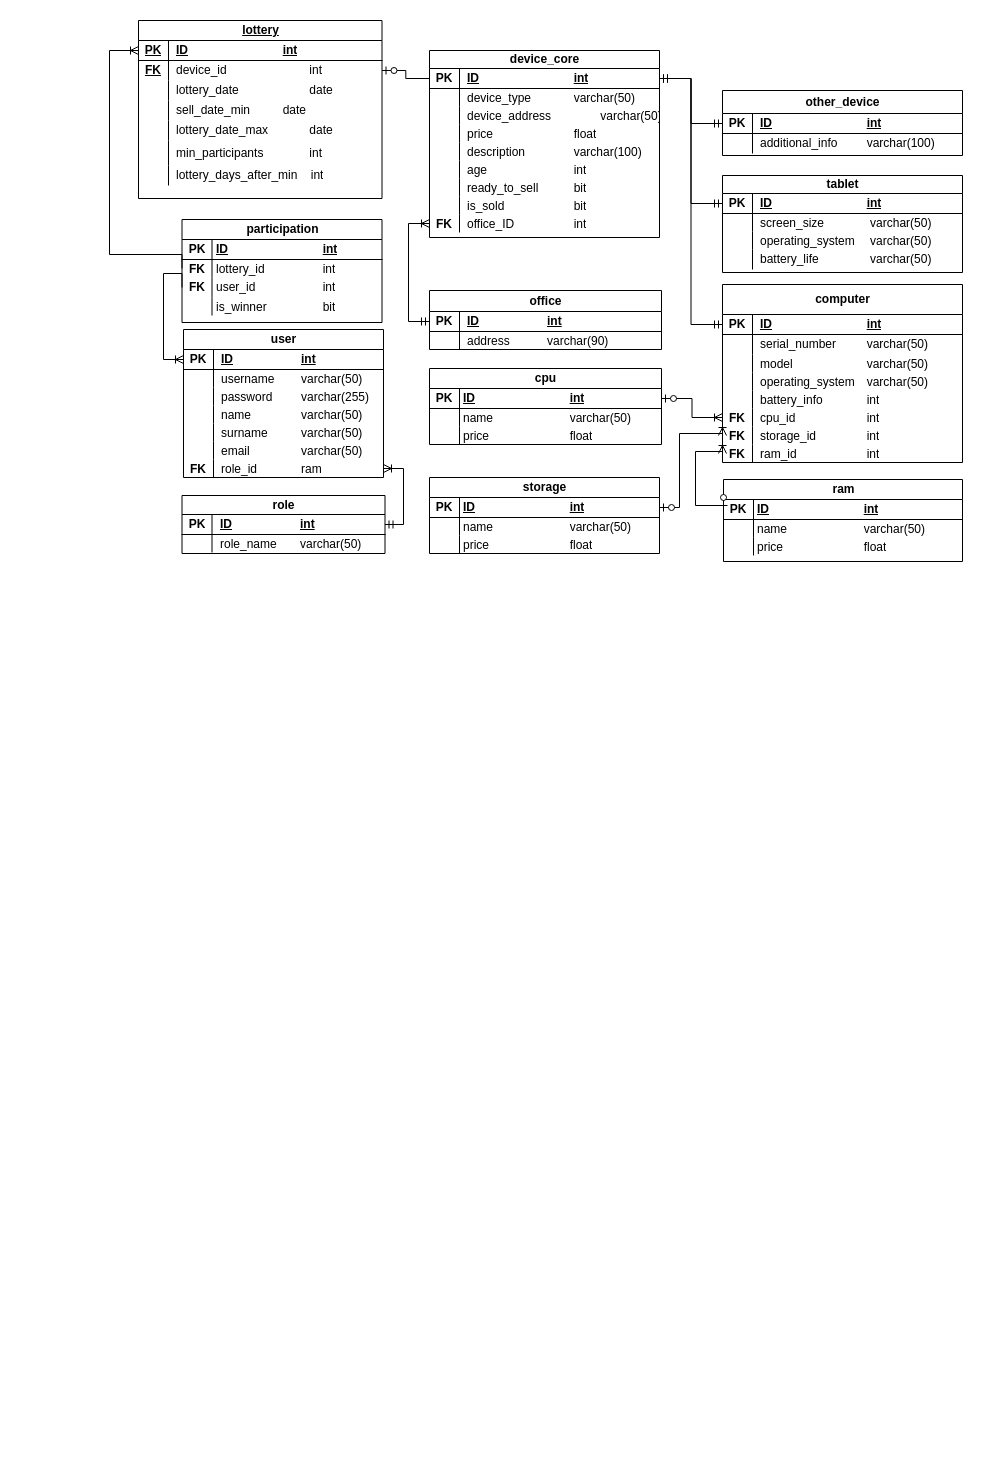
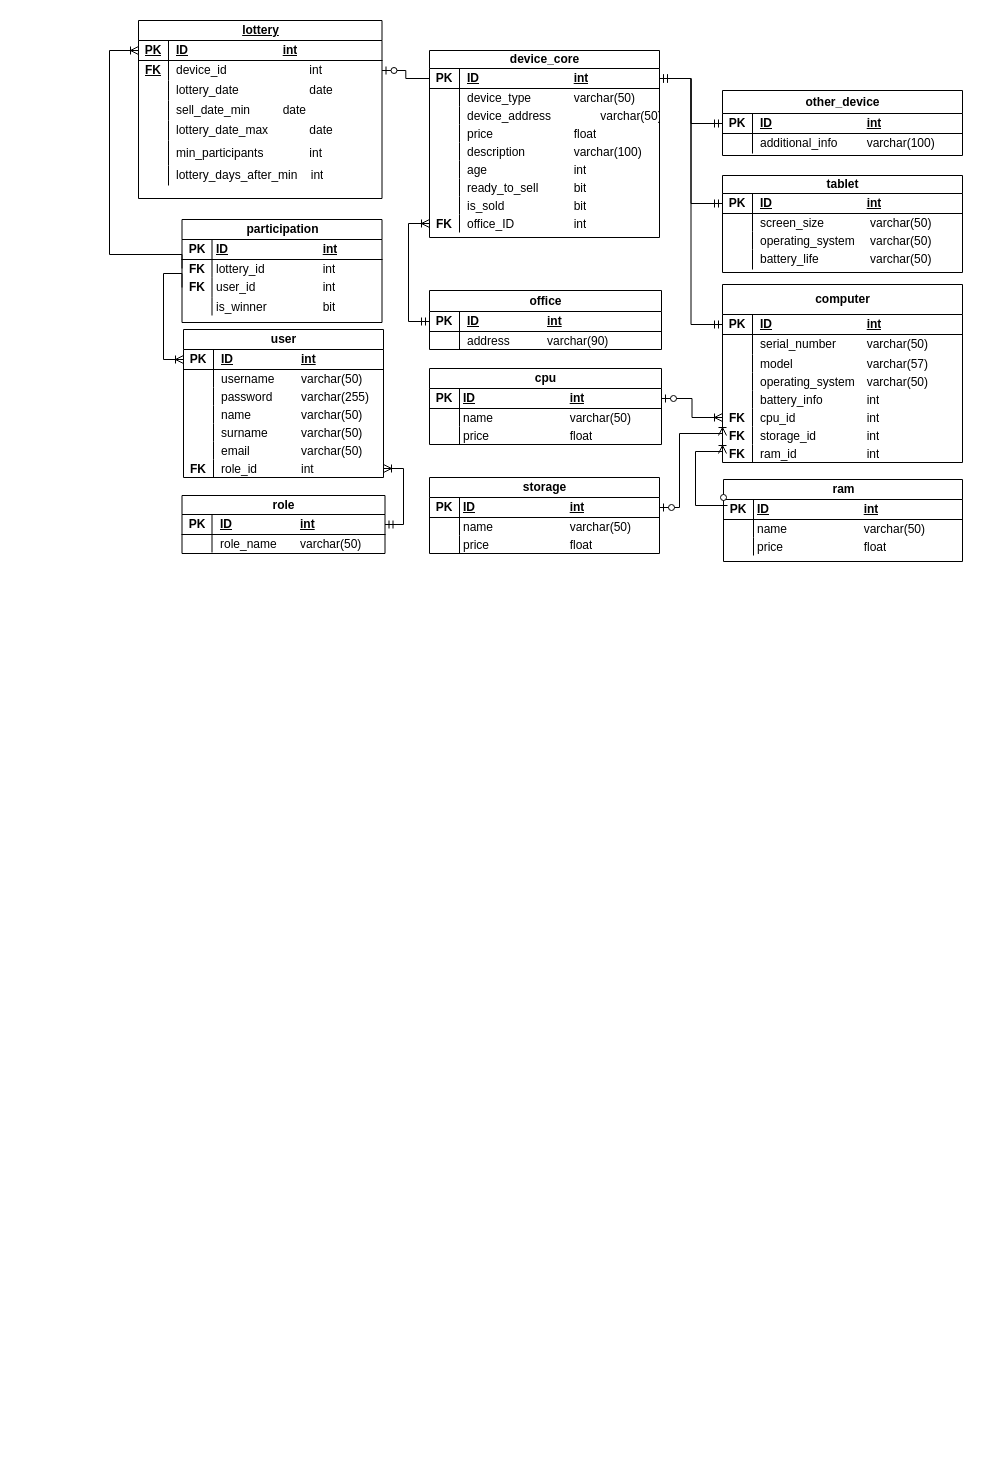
(823, 364) -> (823, 364)
(259, 469) -> (257, 469)
